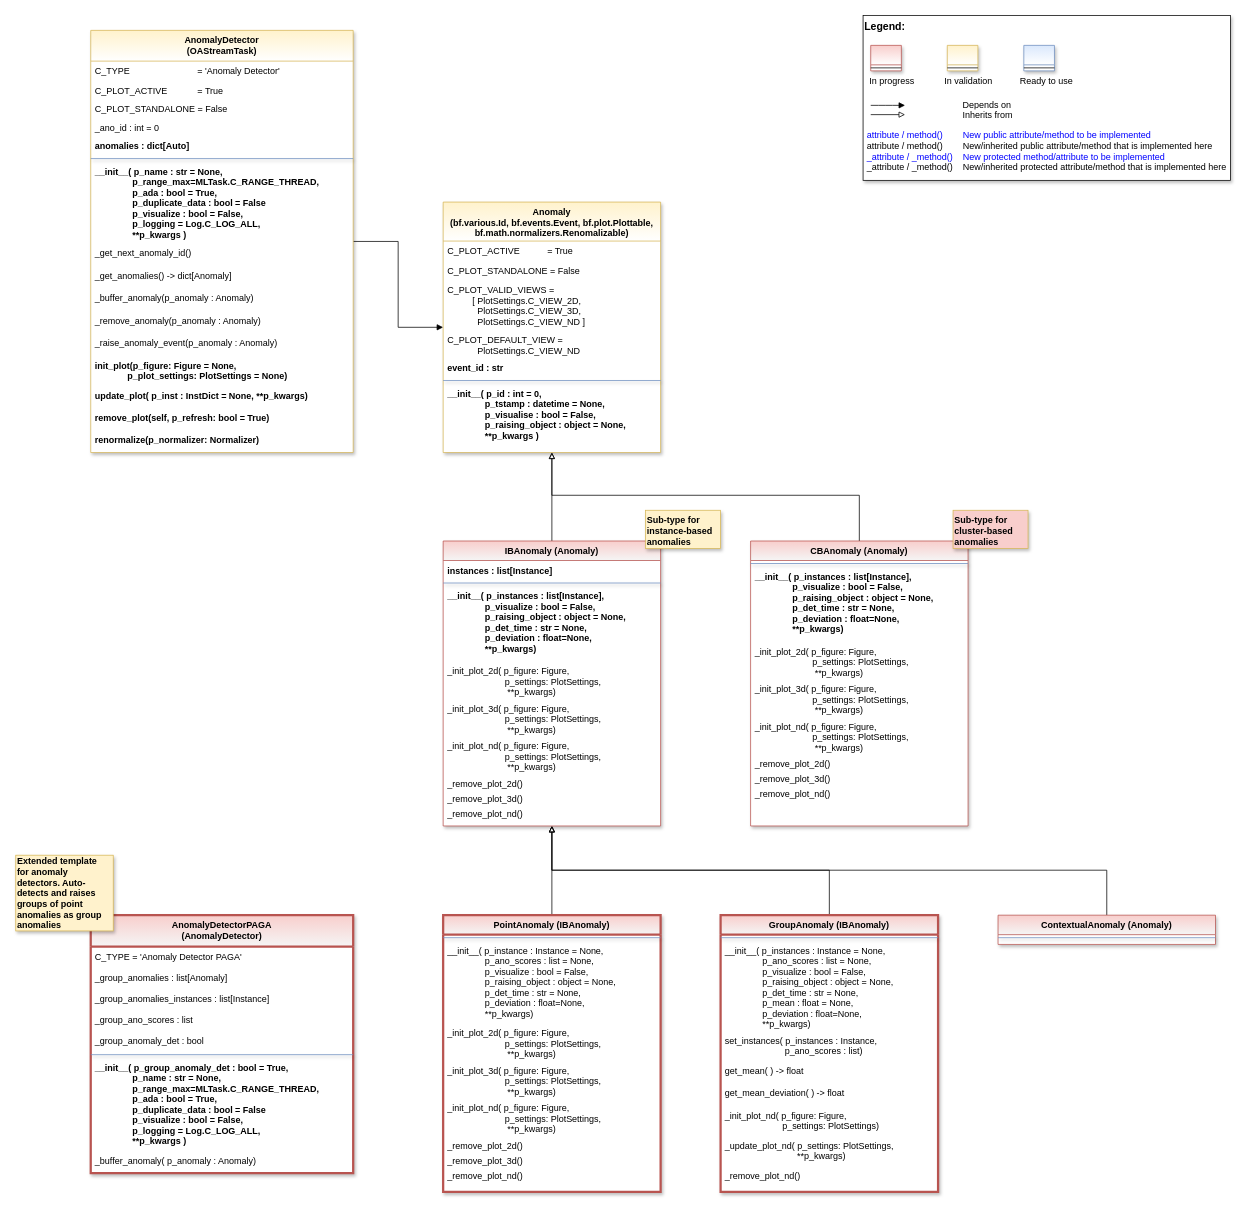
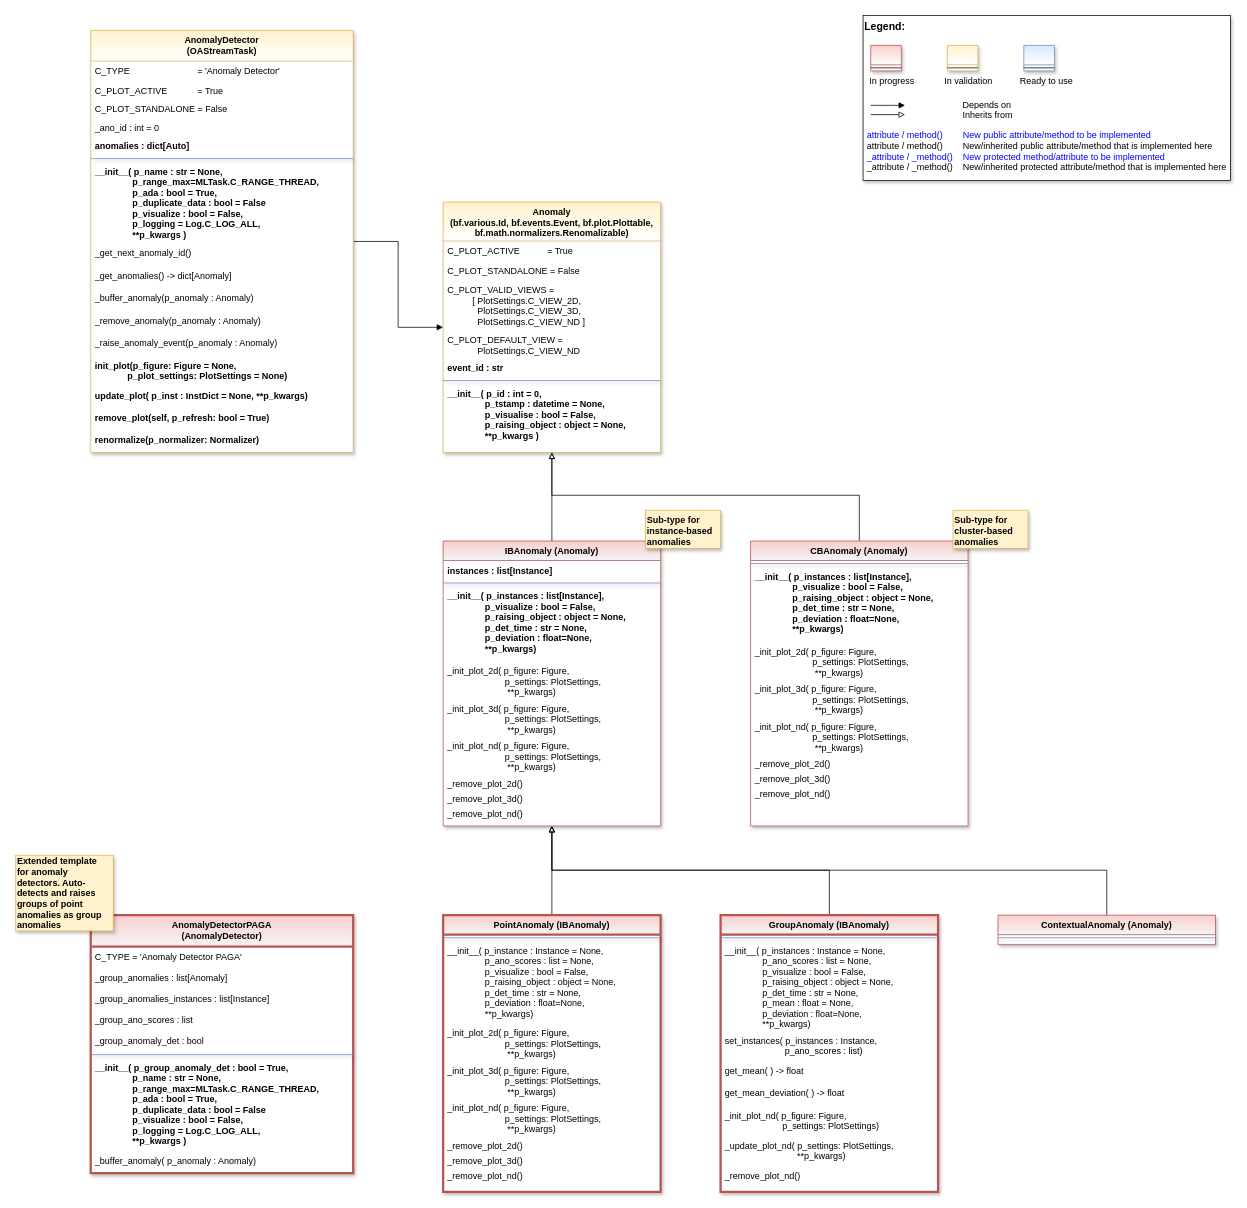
(990, 530) -> (990, 530)
